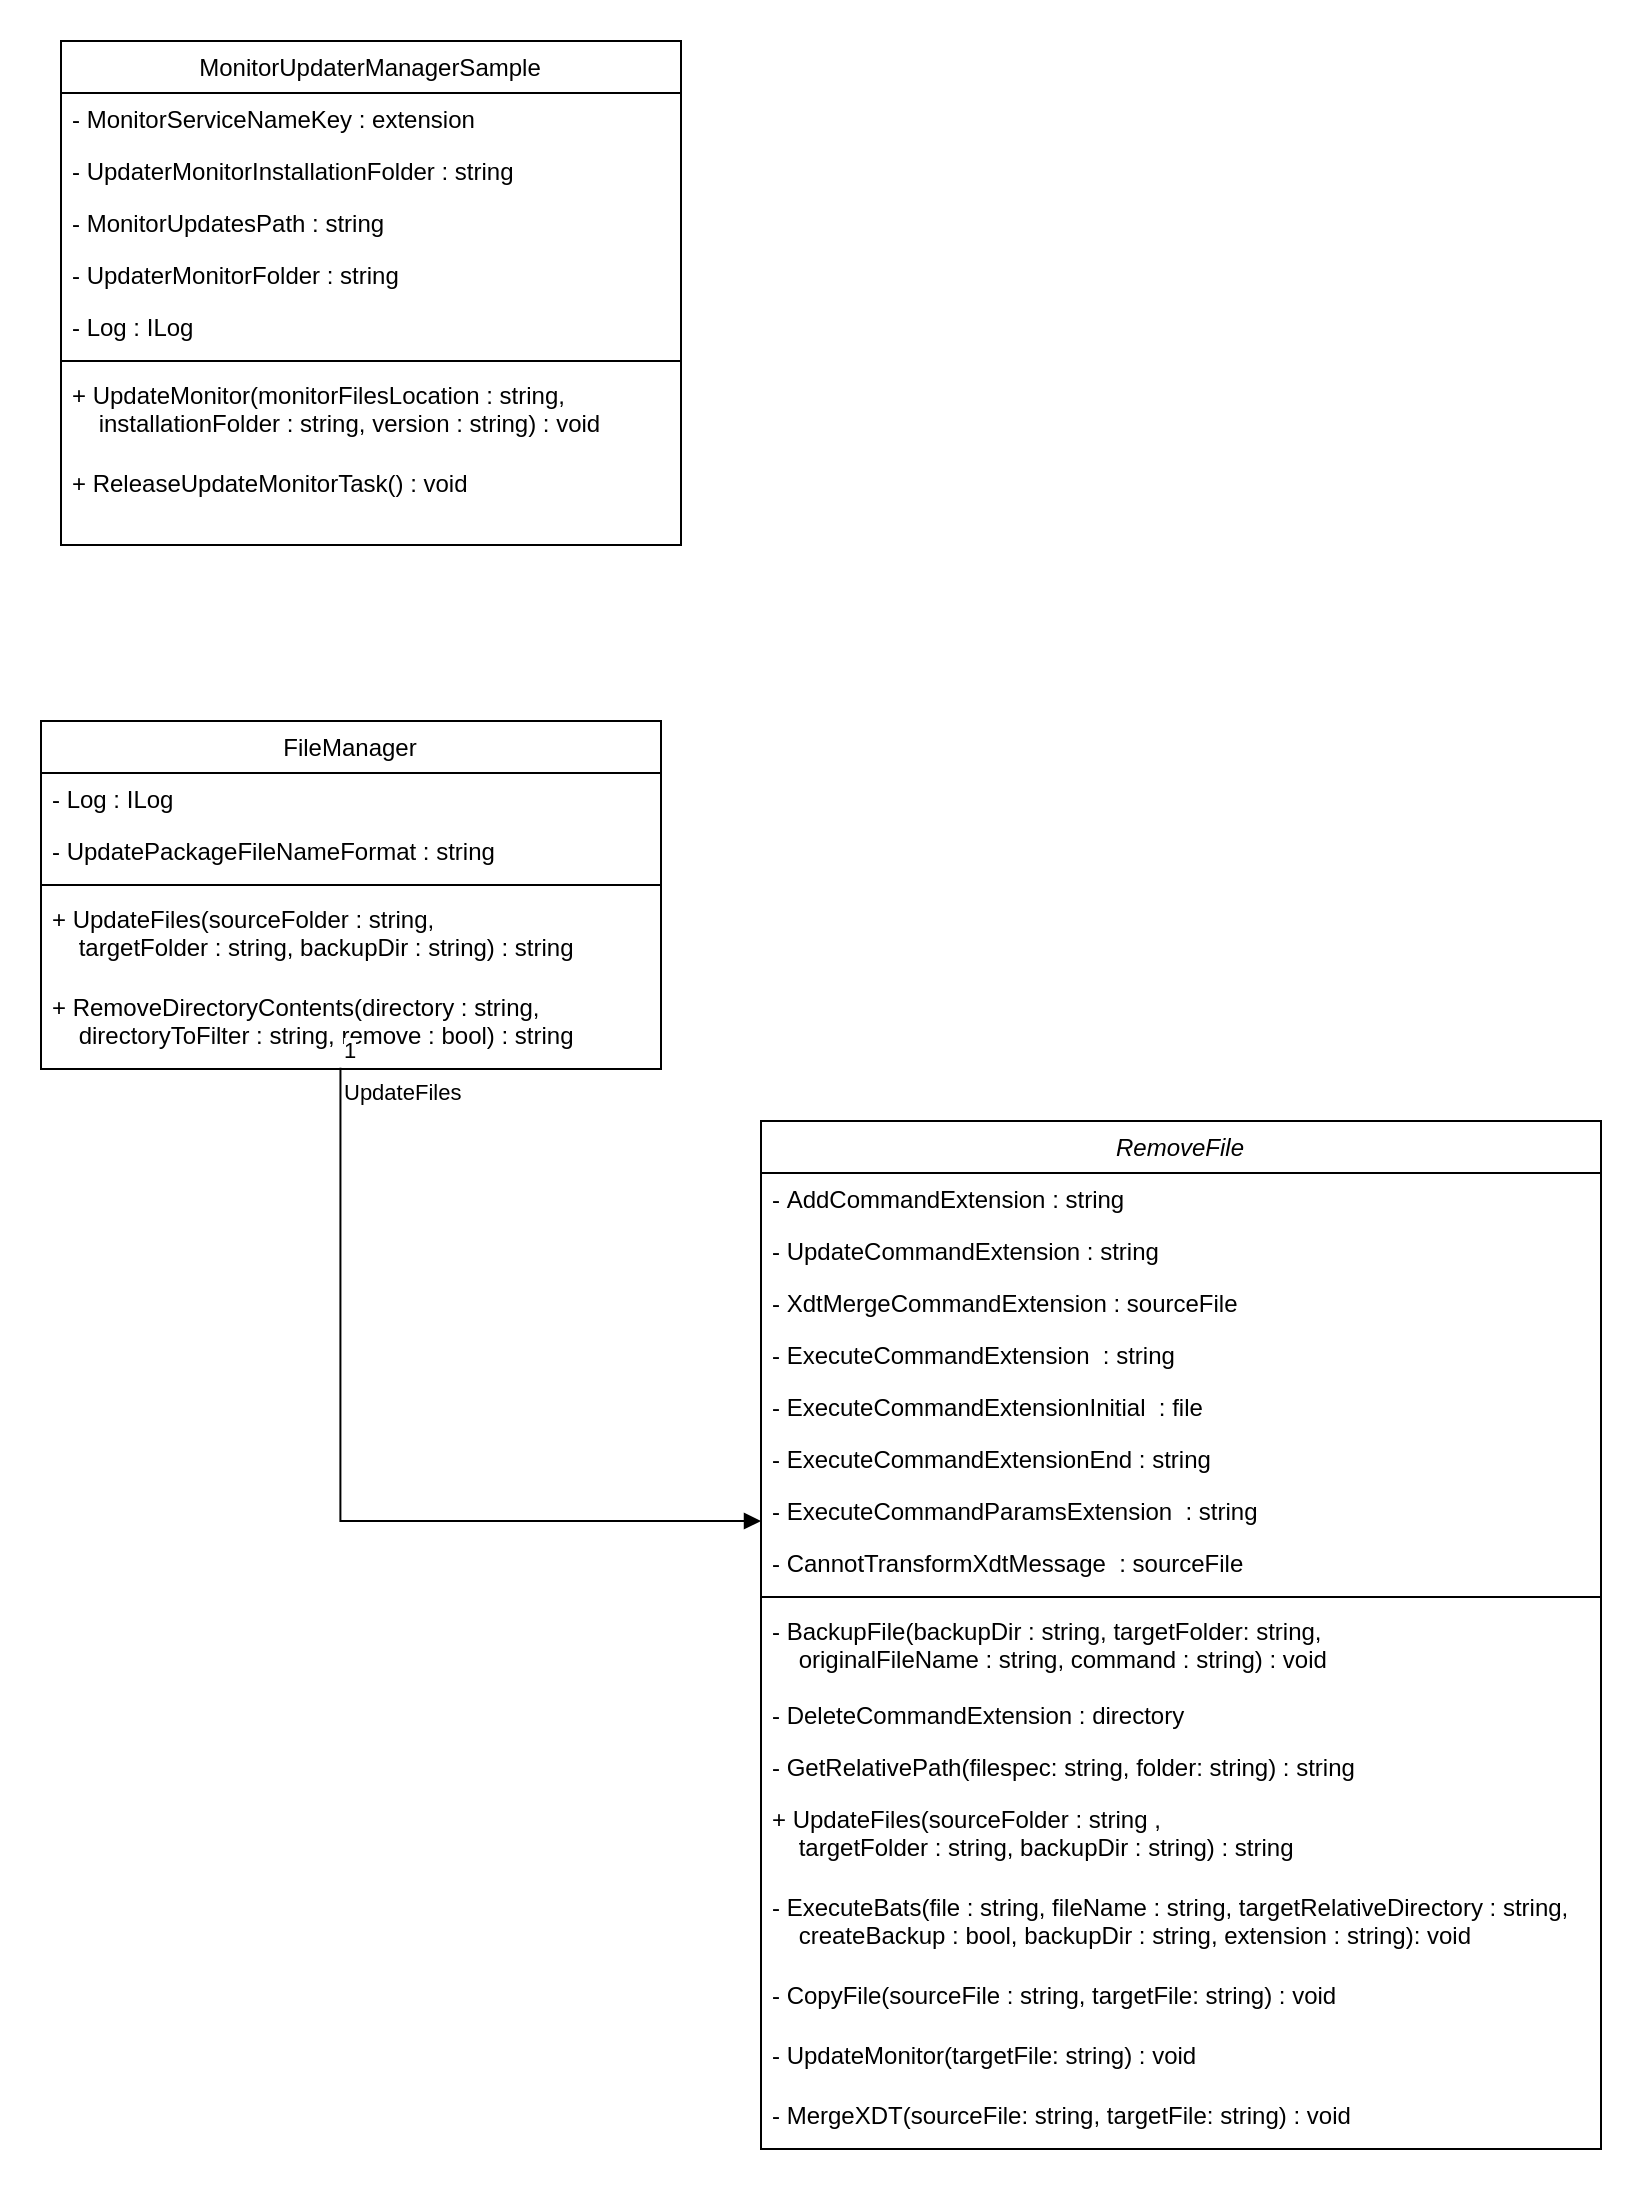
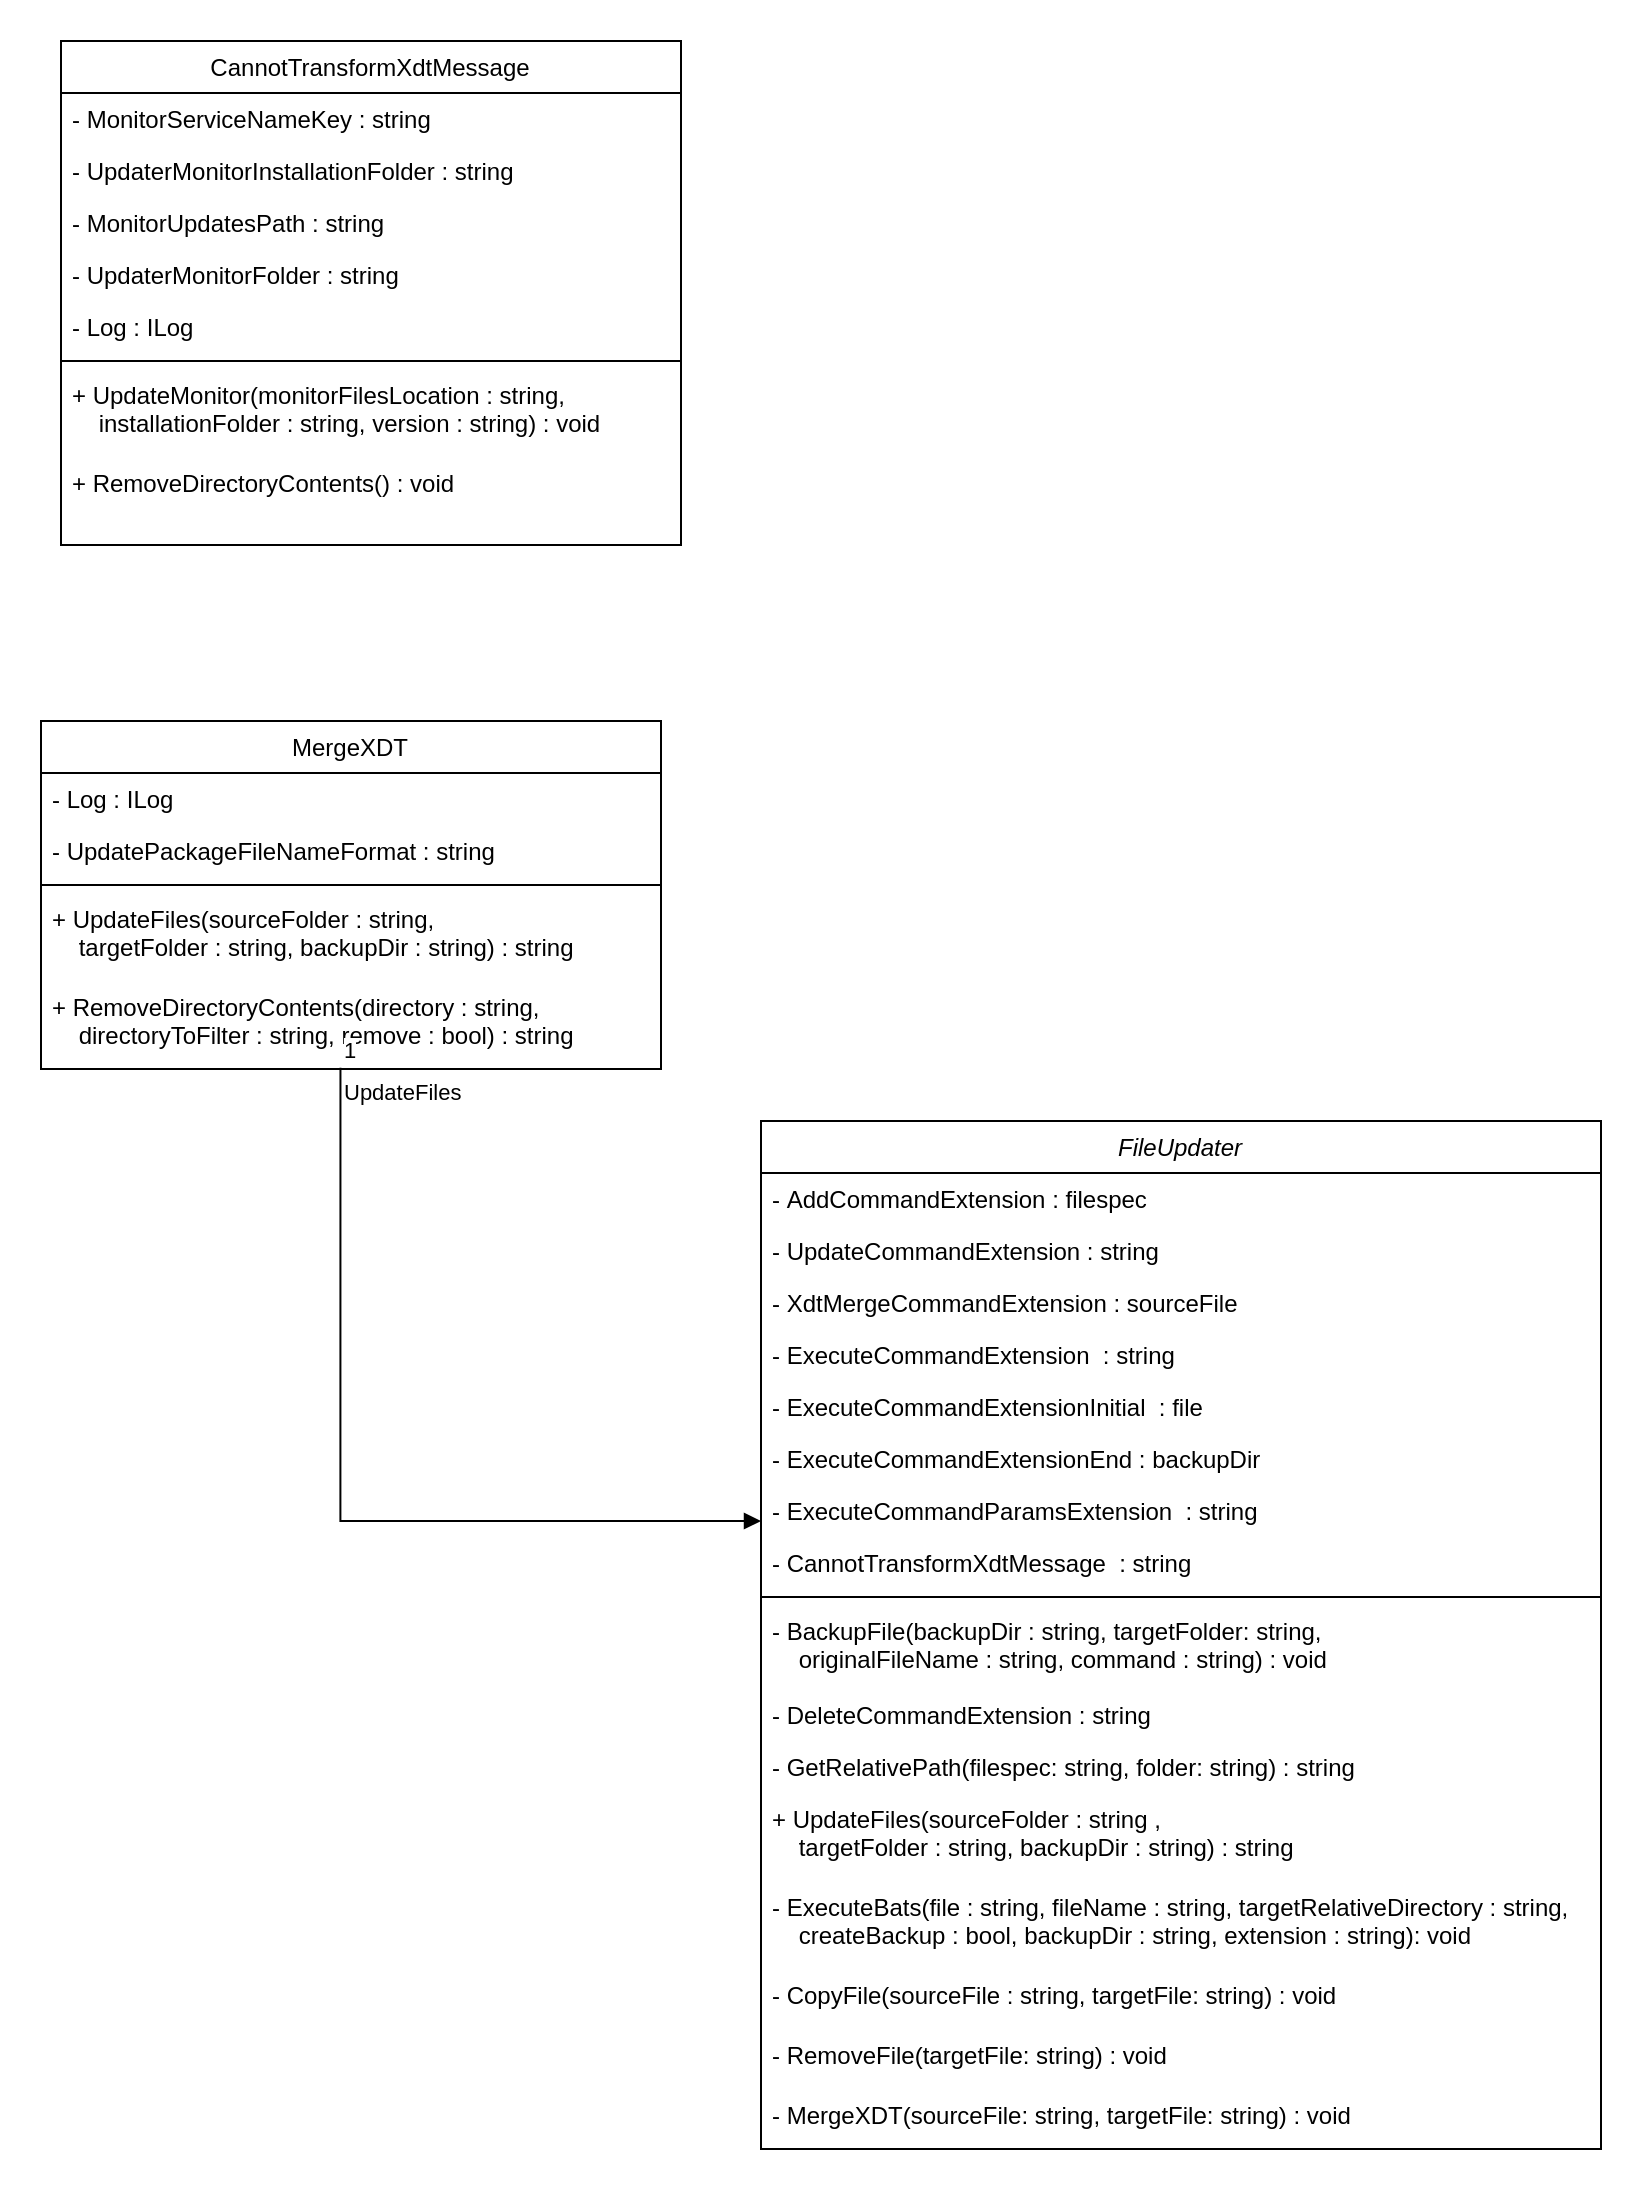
(370, 68) -> (370, 68)
(285, 120) -> (265, 120)
(285, 484) -> (282, 484)
(350, 748) -> (350, 748)
(1180, 1148) -> (1180, 1148)
(958, 1200) -> (968, 1200)
(1008, 1460) -> (1028, 1460)
(1035, 1564) -> (1011, 1564)
(995, 1716) -> (975, 1716)
(1020, 2056) -> (997, 2056)
